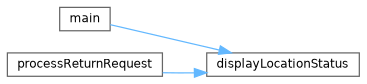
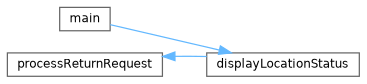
(179, 73) -> (191, 56)
